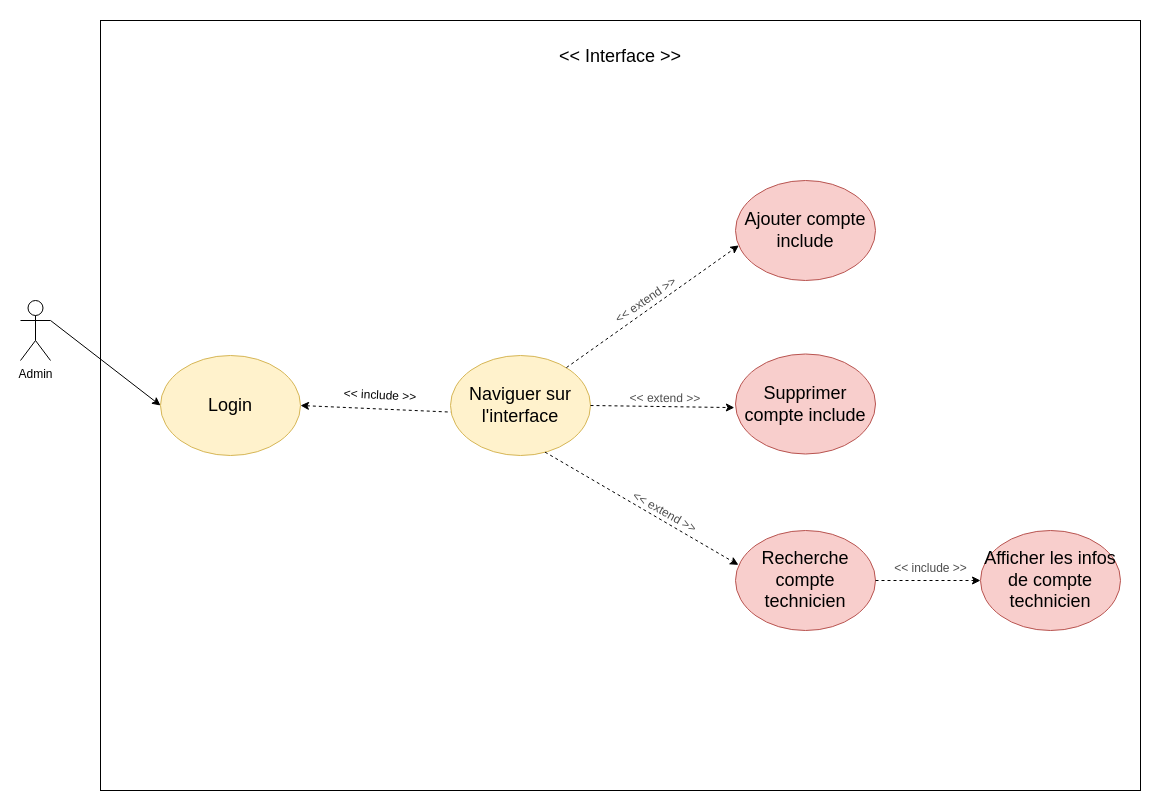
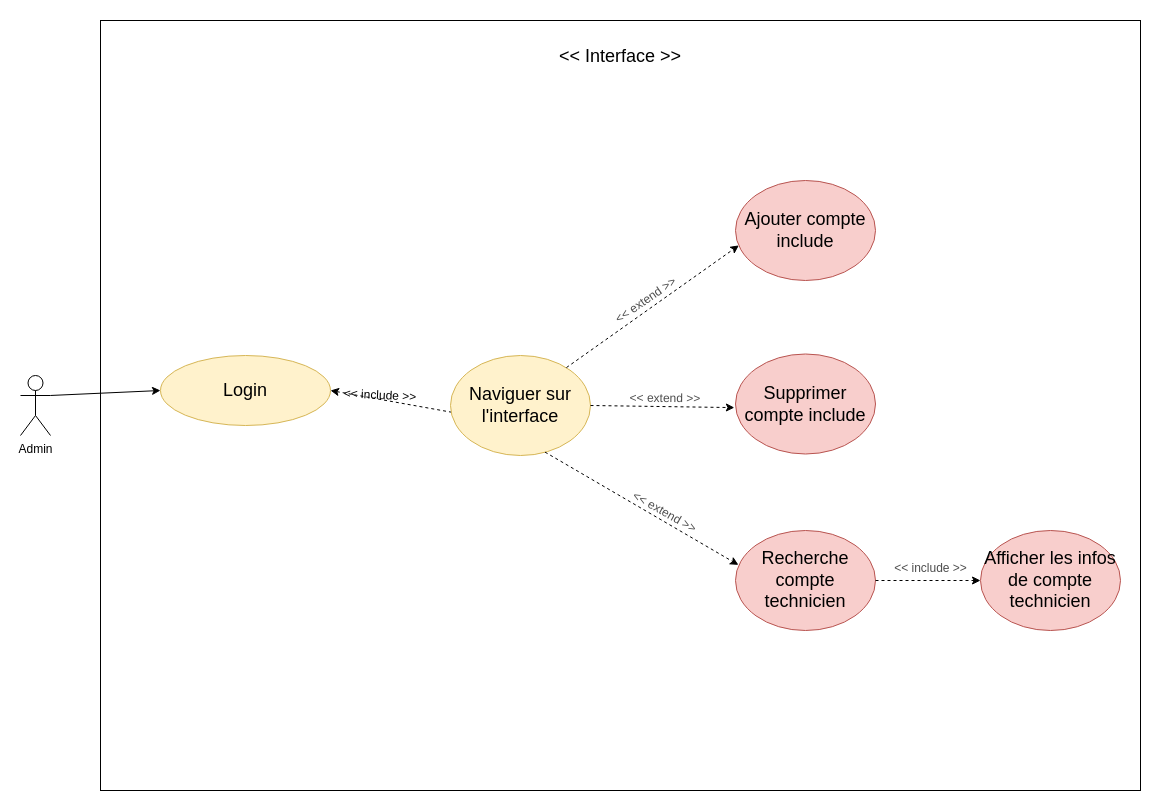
(36, 331) -> (36, 406)
(231, 406) -> (246, 391)
